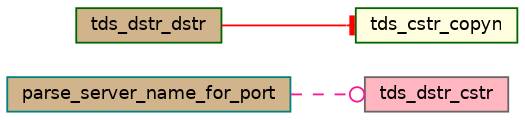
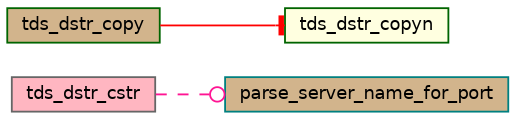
(149, 25) -> (84, 25)
(437, 25) -> (367, 25)
(320, 94) -> (183, 94)
